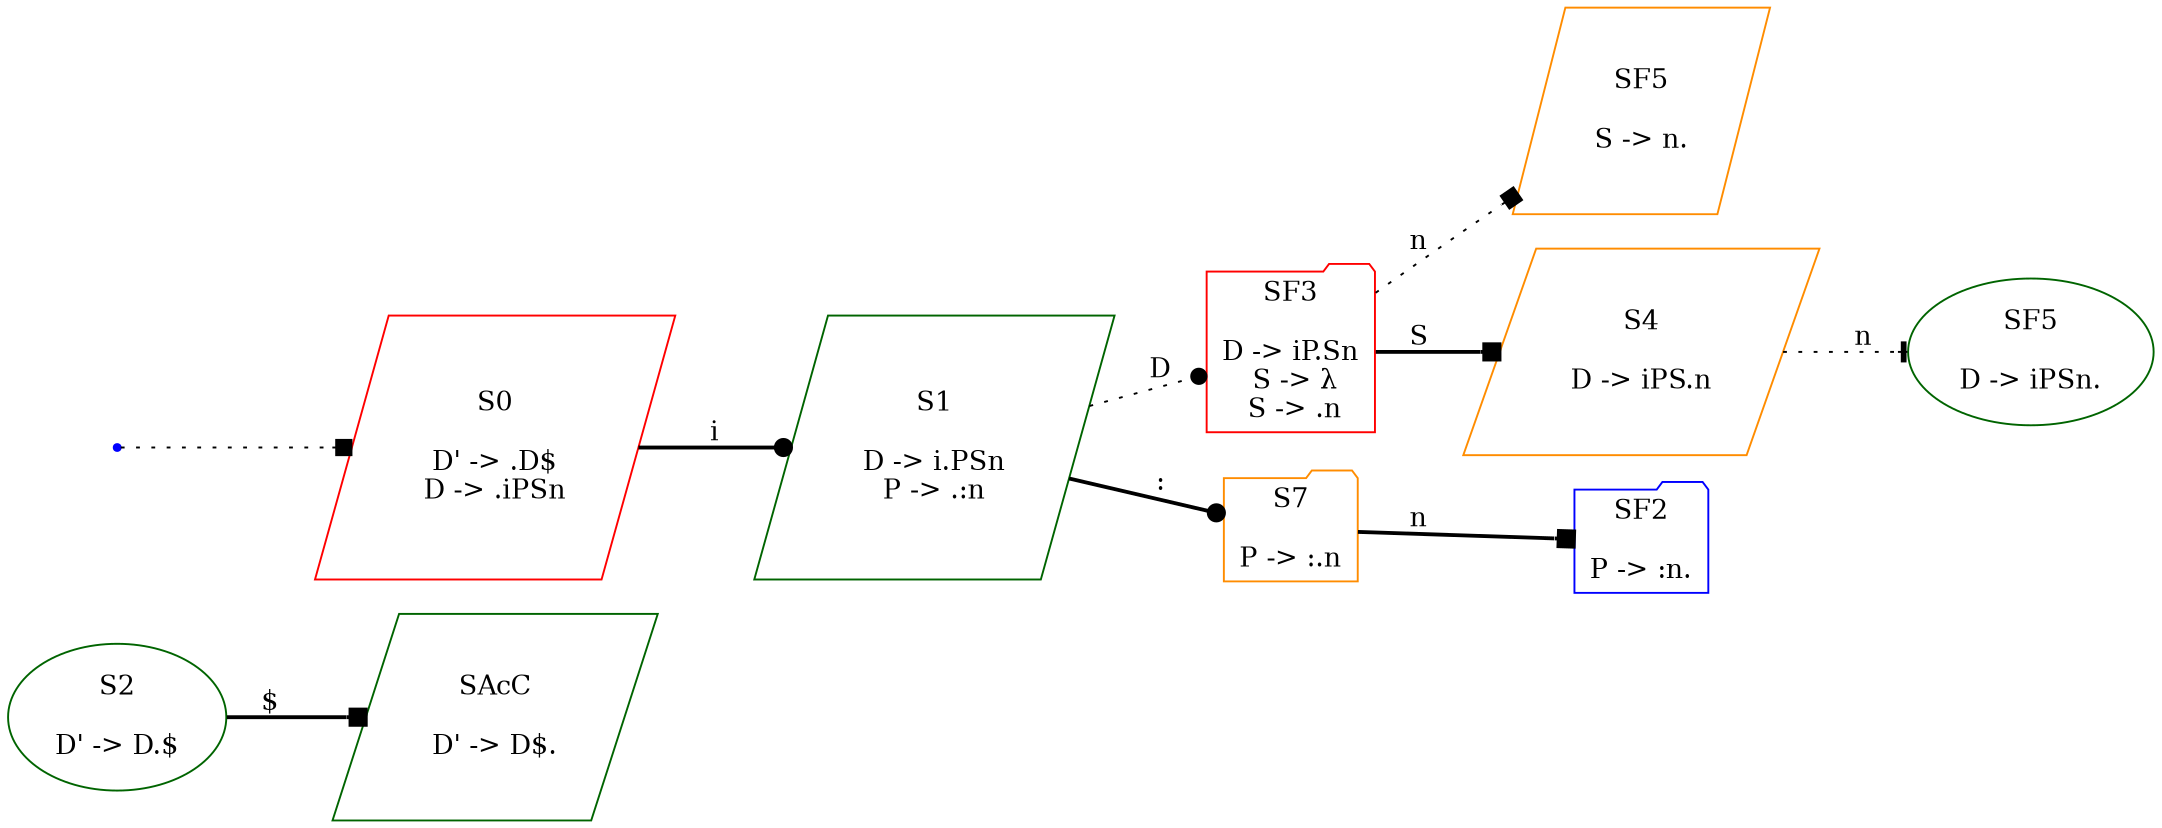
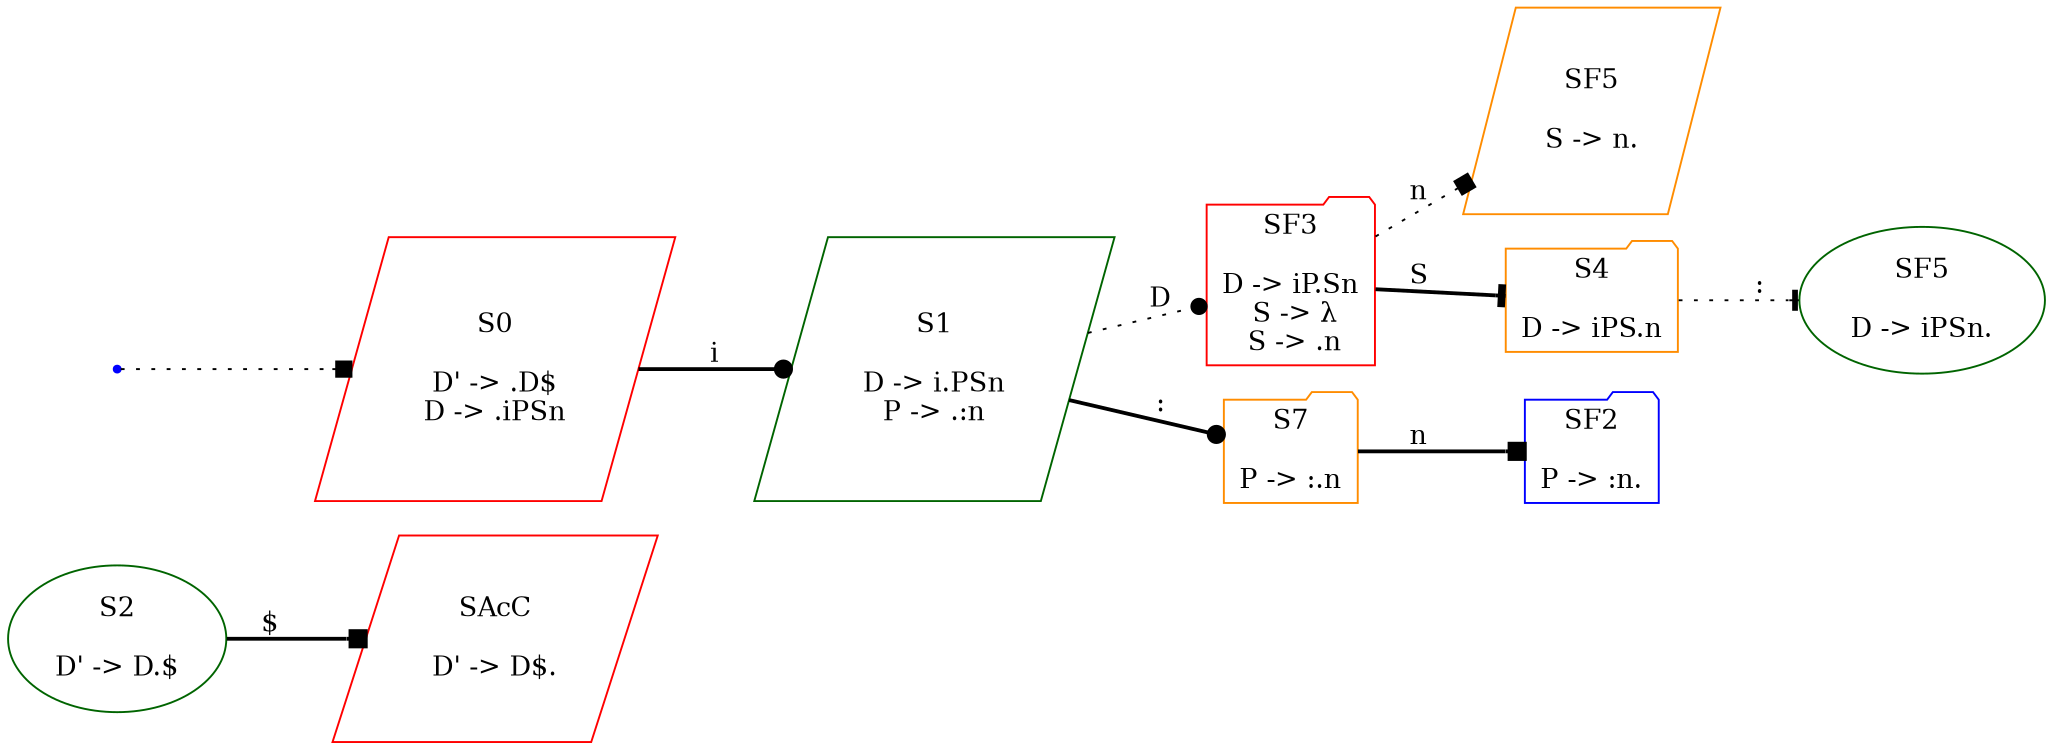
(1864, 338) -> (1760, 286)
(1428, 352) -> (1436, 292)
(1641, 352) -> (1592, 300)
(495, 717) -> (495, 639)
